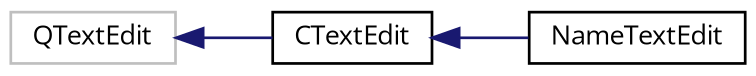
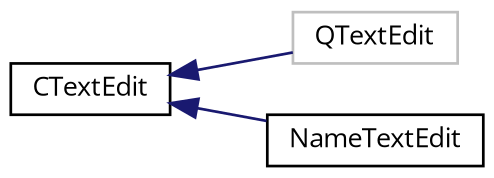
(238, 38) -> (245, 61)
